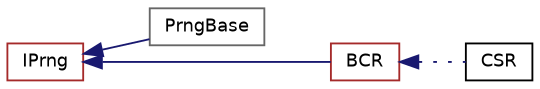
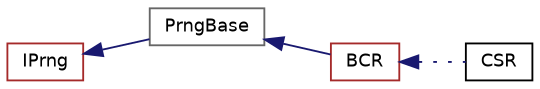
(217, 62) -> (307, 49)
